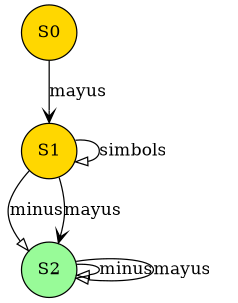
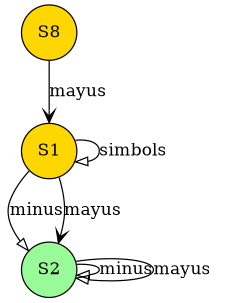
(49, 33) -> (49, 33)
